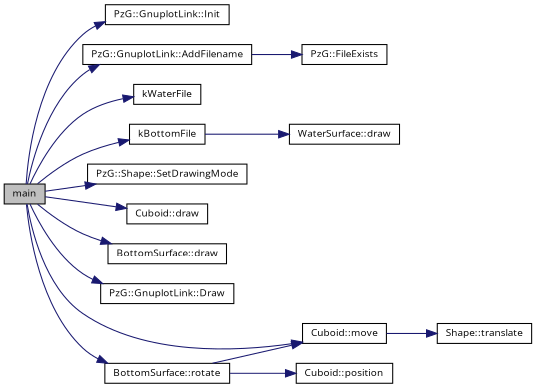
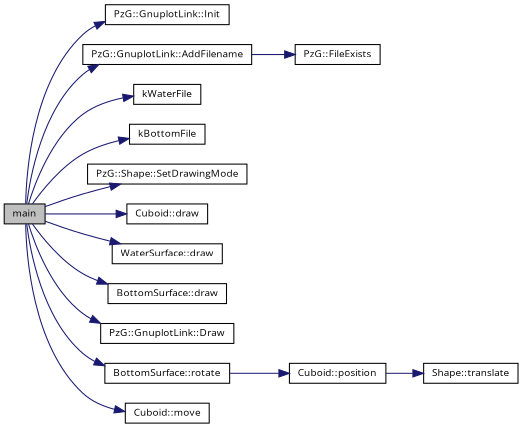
(242, 134) -> (77, 232)
(406, 333) -> (399, 373)
(252, 354) -> none
